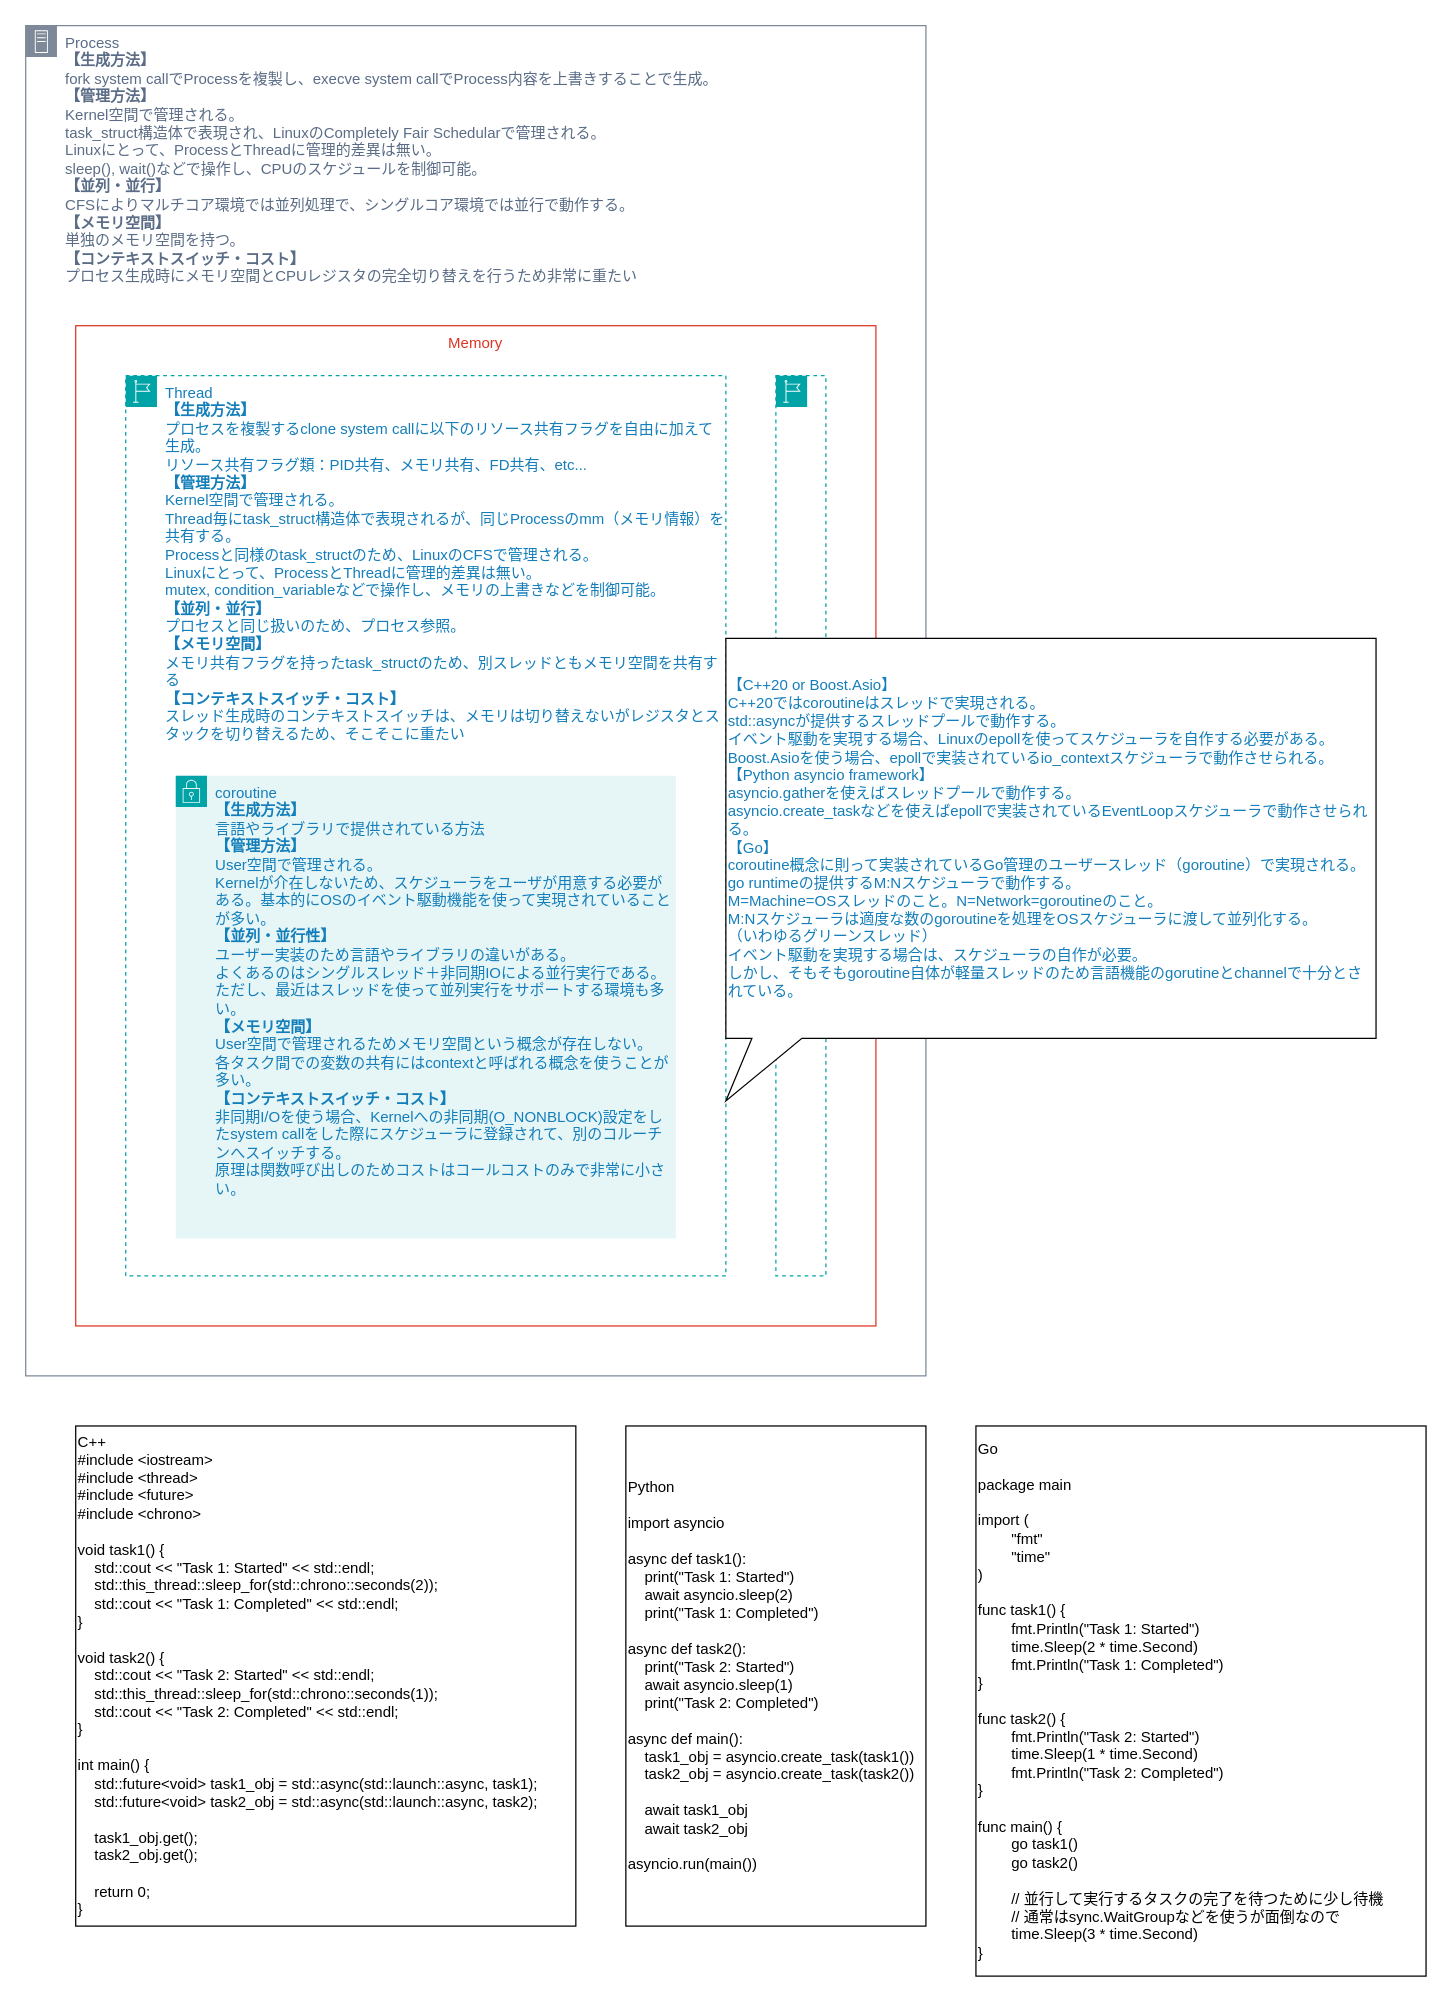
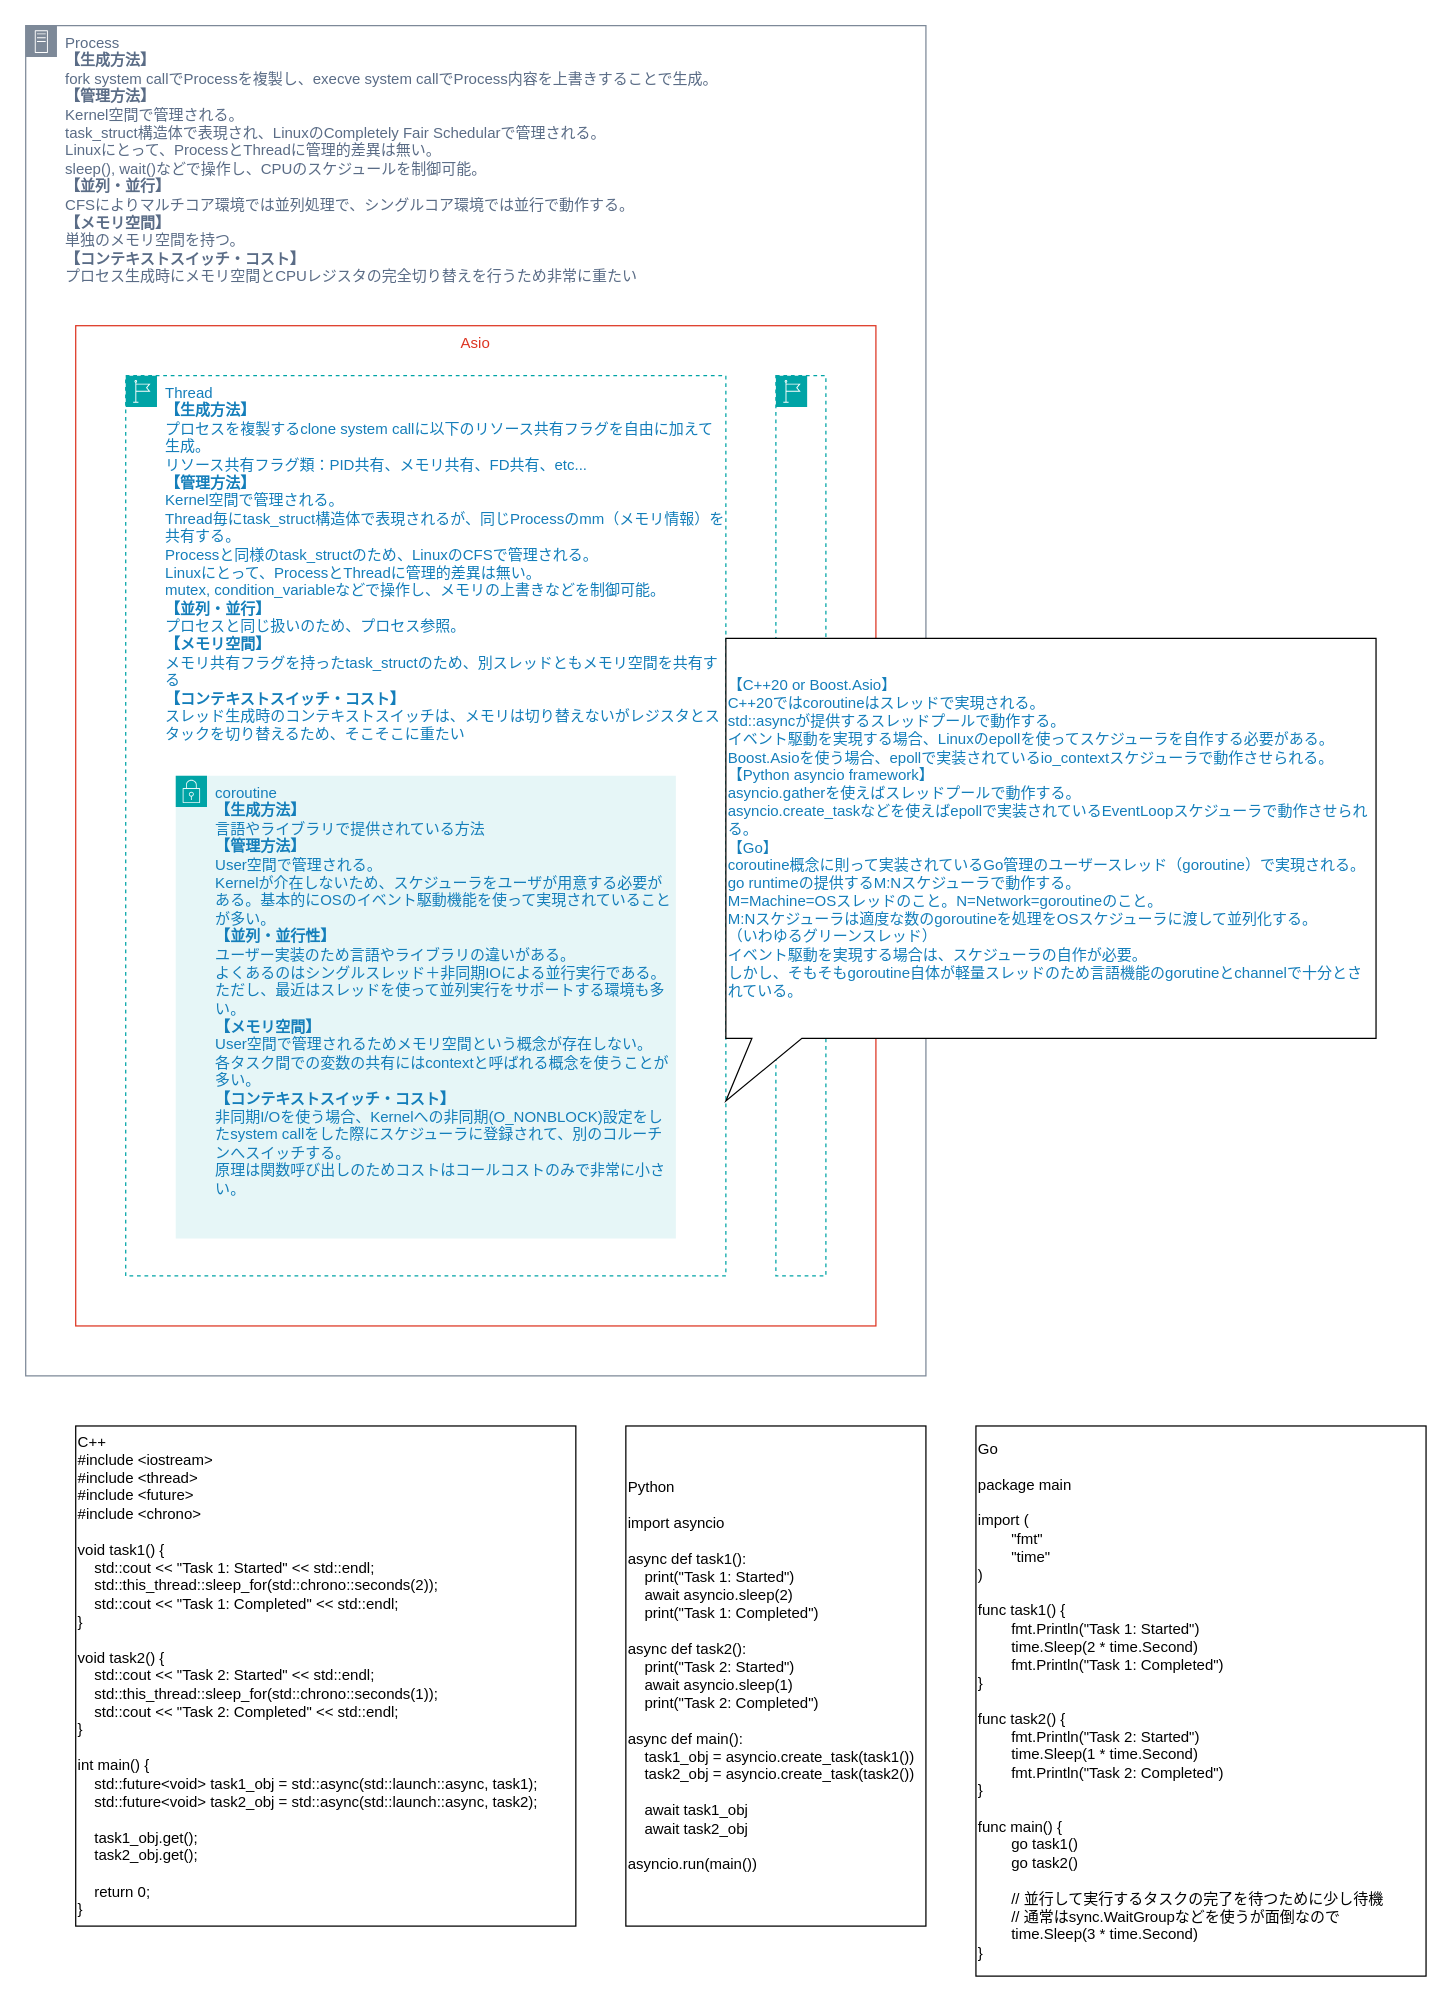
(476, 343) -> (476, 343)
